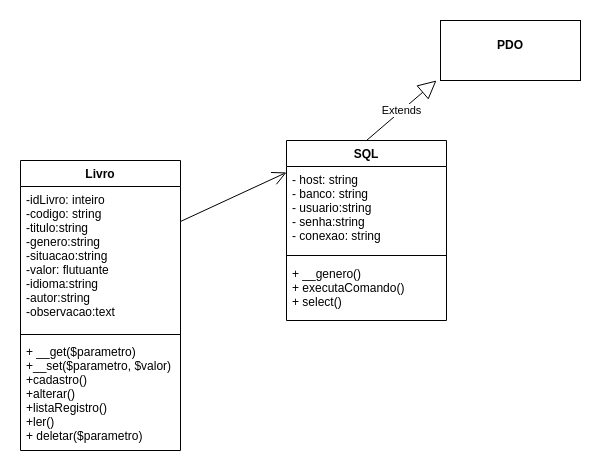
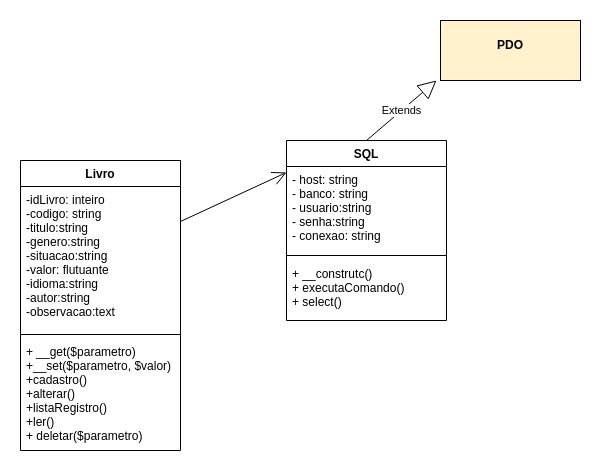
(511, 51) -> (511, 51)
(331, 274) -> (341, 274)
